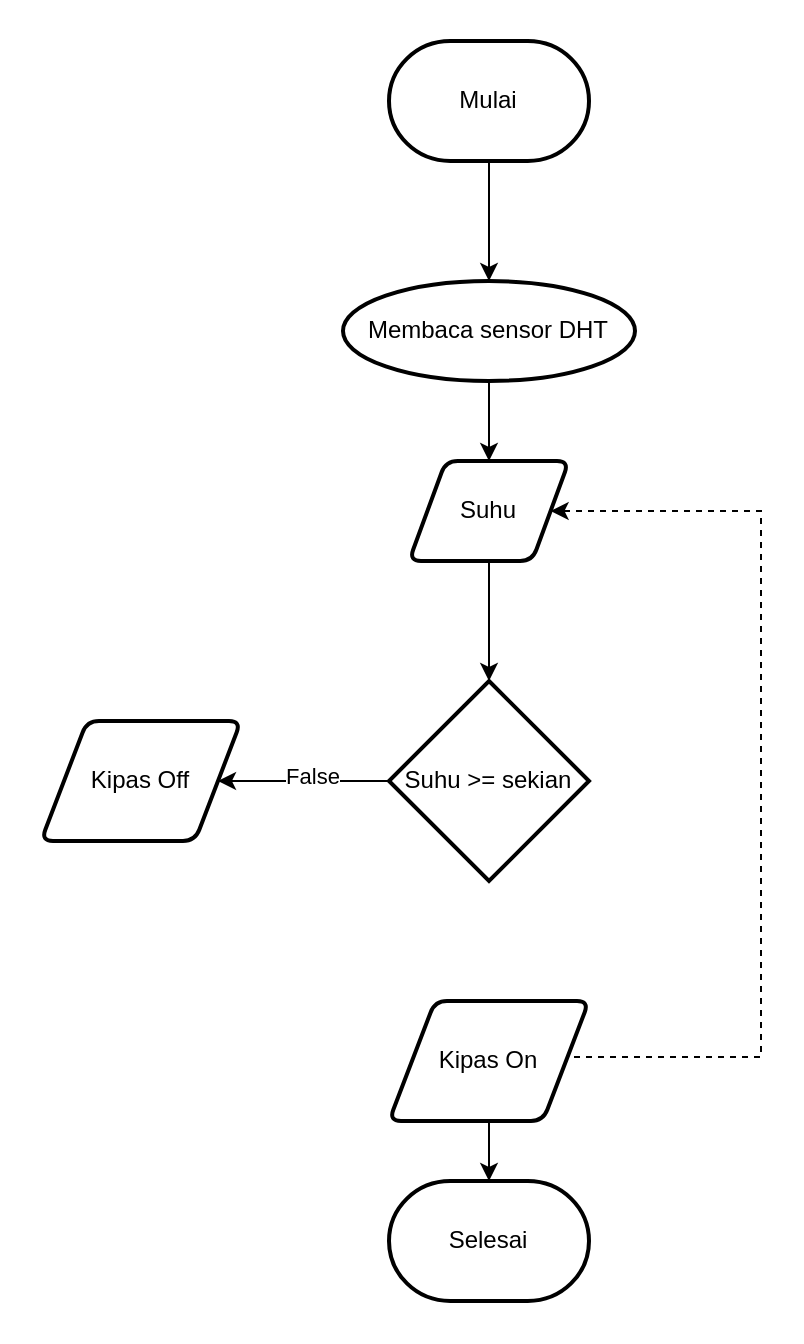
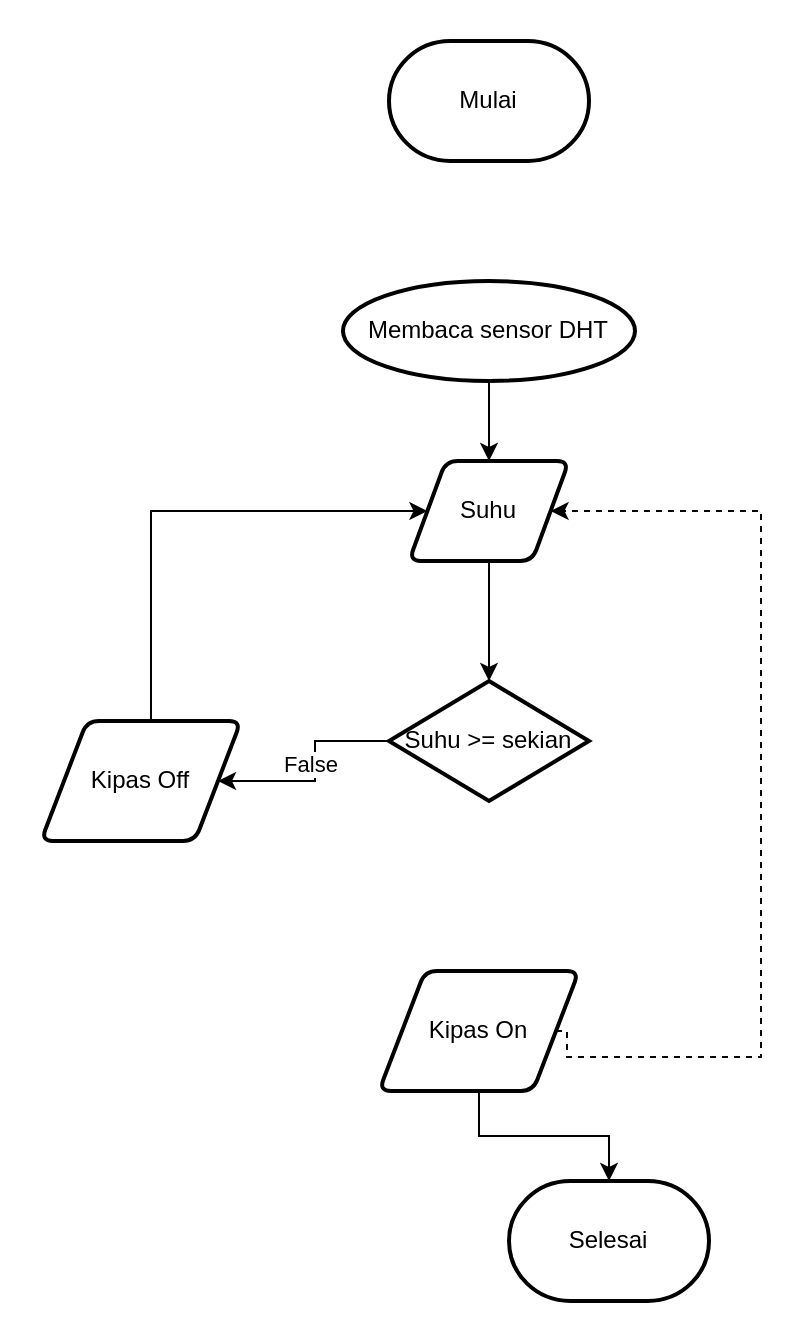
(489, 214) -> none
none -> (178, 511)
(489, 781) -> (489, 741)
(489, 1061) -> (479, 1031)
(489, 1241) -> (609, 1241)
